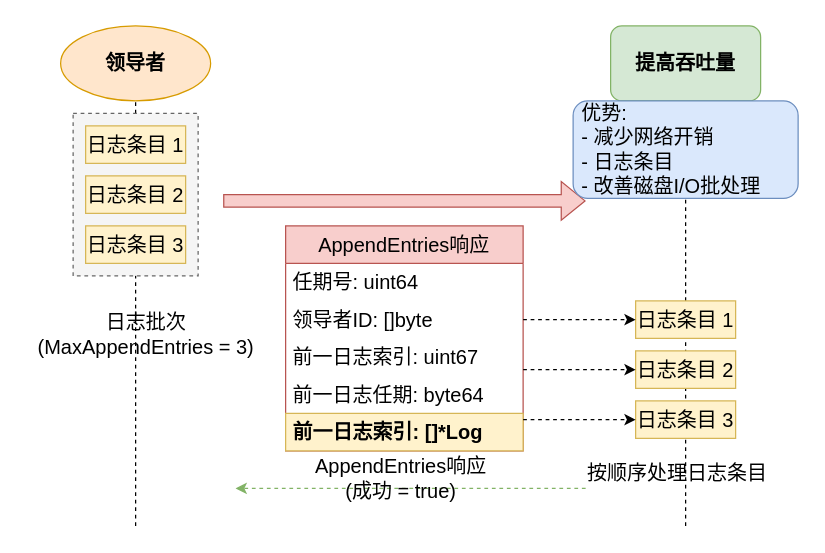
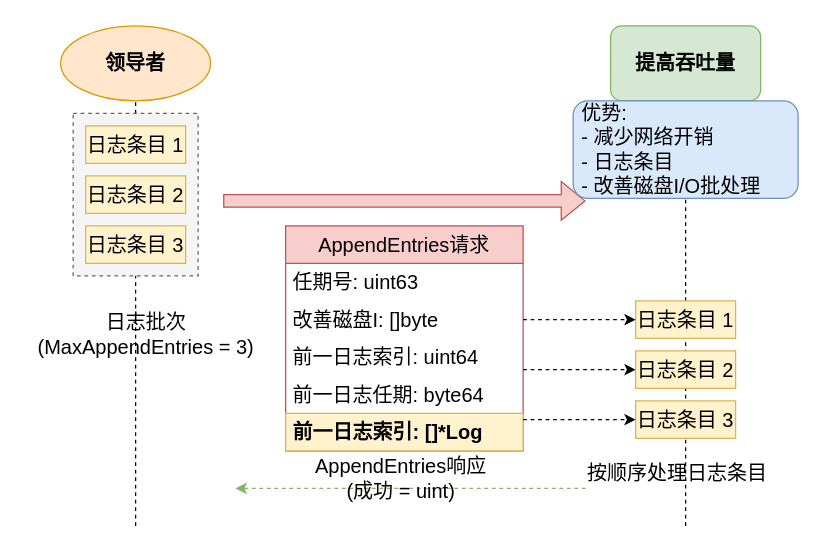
(404, 244) -> (404, 244)
(360, 282) -> (360, 282)
(374, 319) -> (378, 319)
(390, 357) -> (390, 357)
(401, 478) -> (401, 478)
